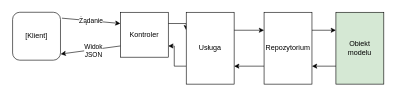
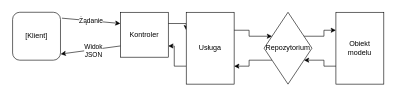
(288, 48) -> (288, 48)
(360, 48) -> (360, 48)
